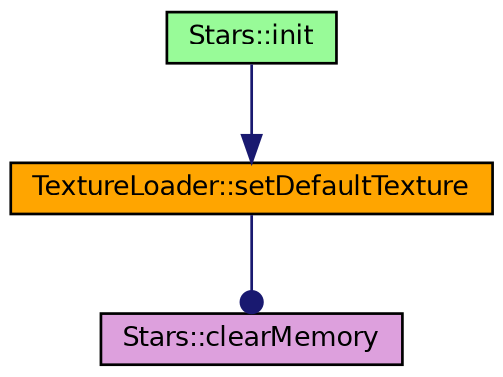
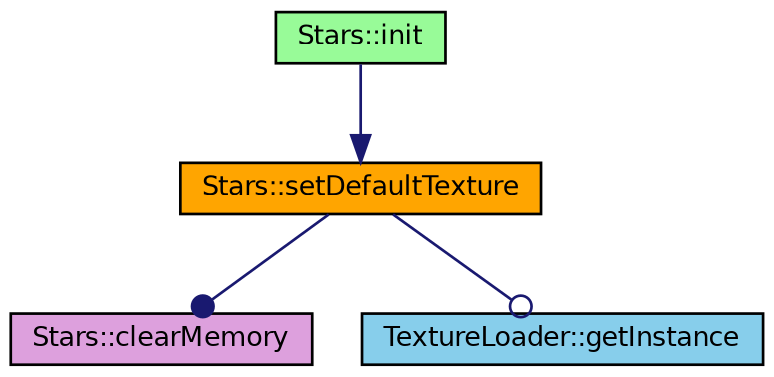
(252, 188) -> (361, 188)
none -> (563, 339)
